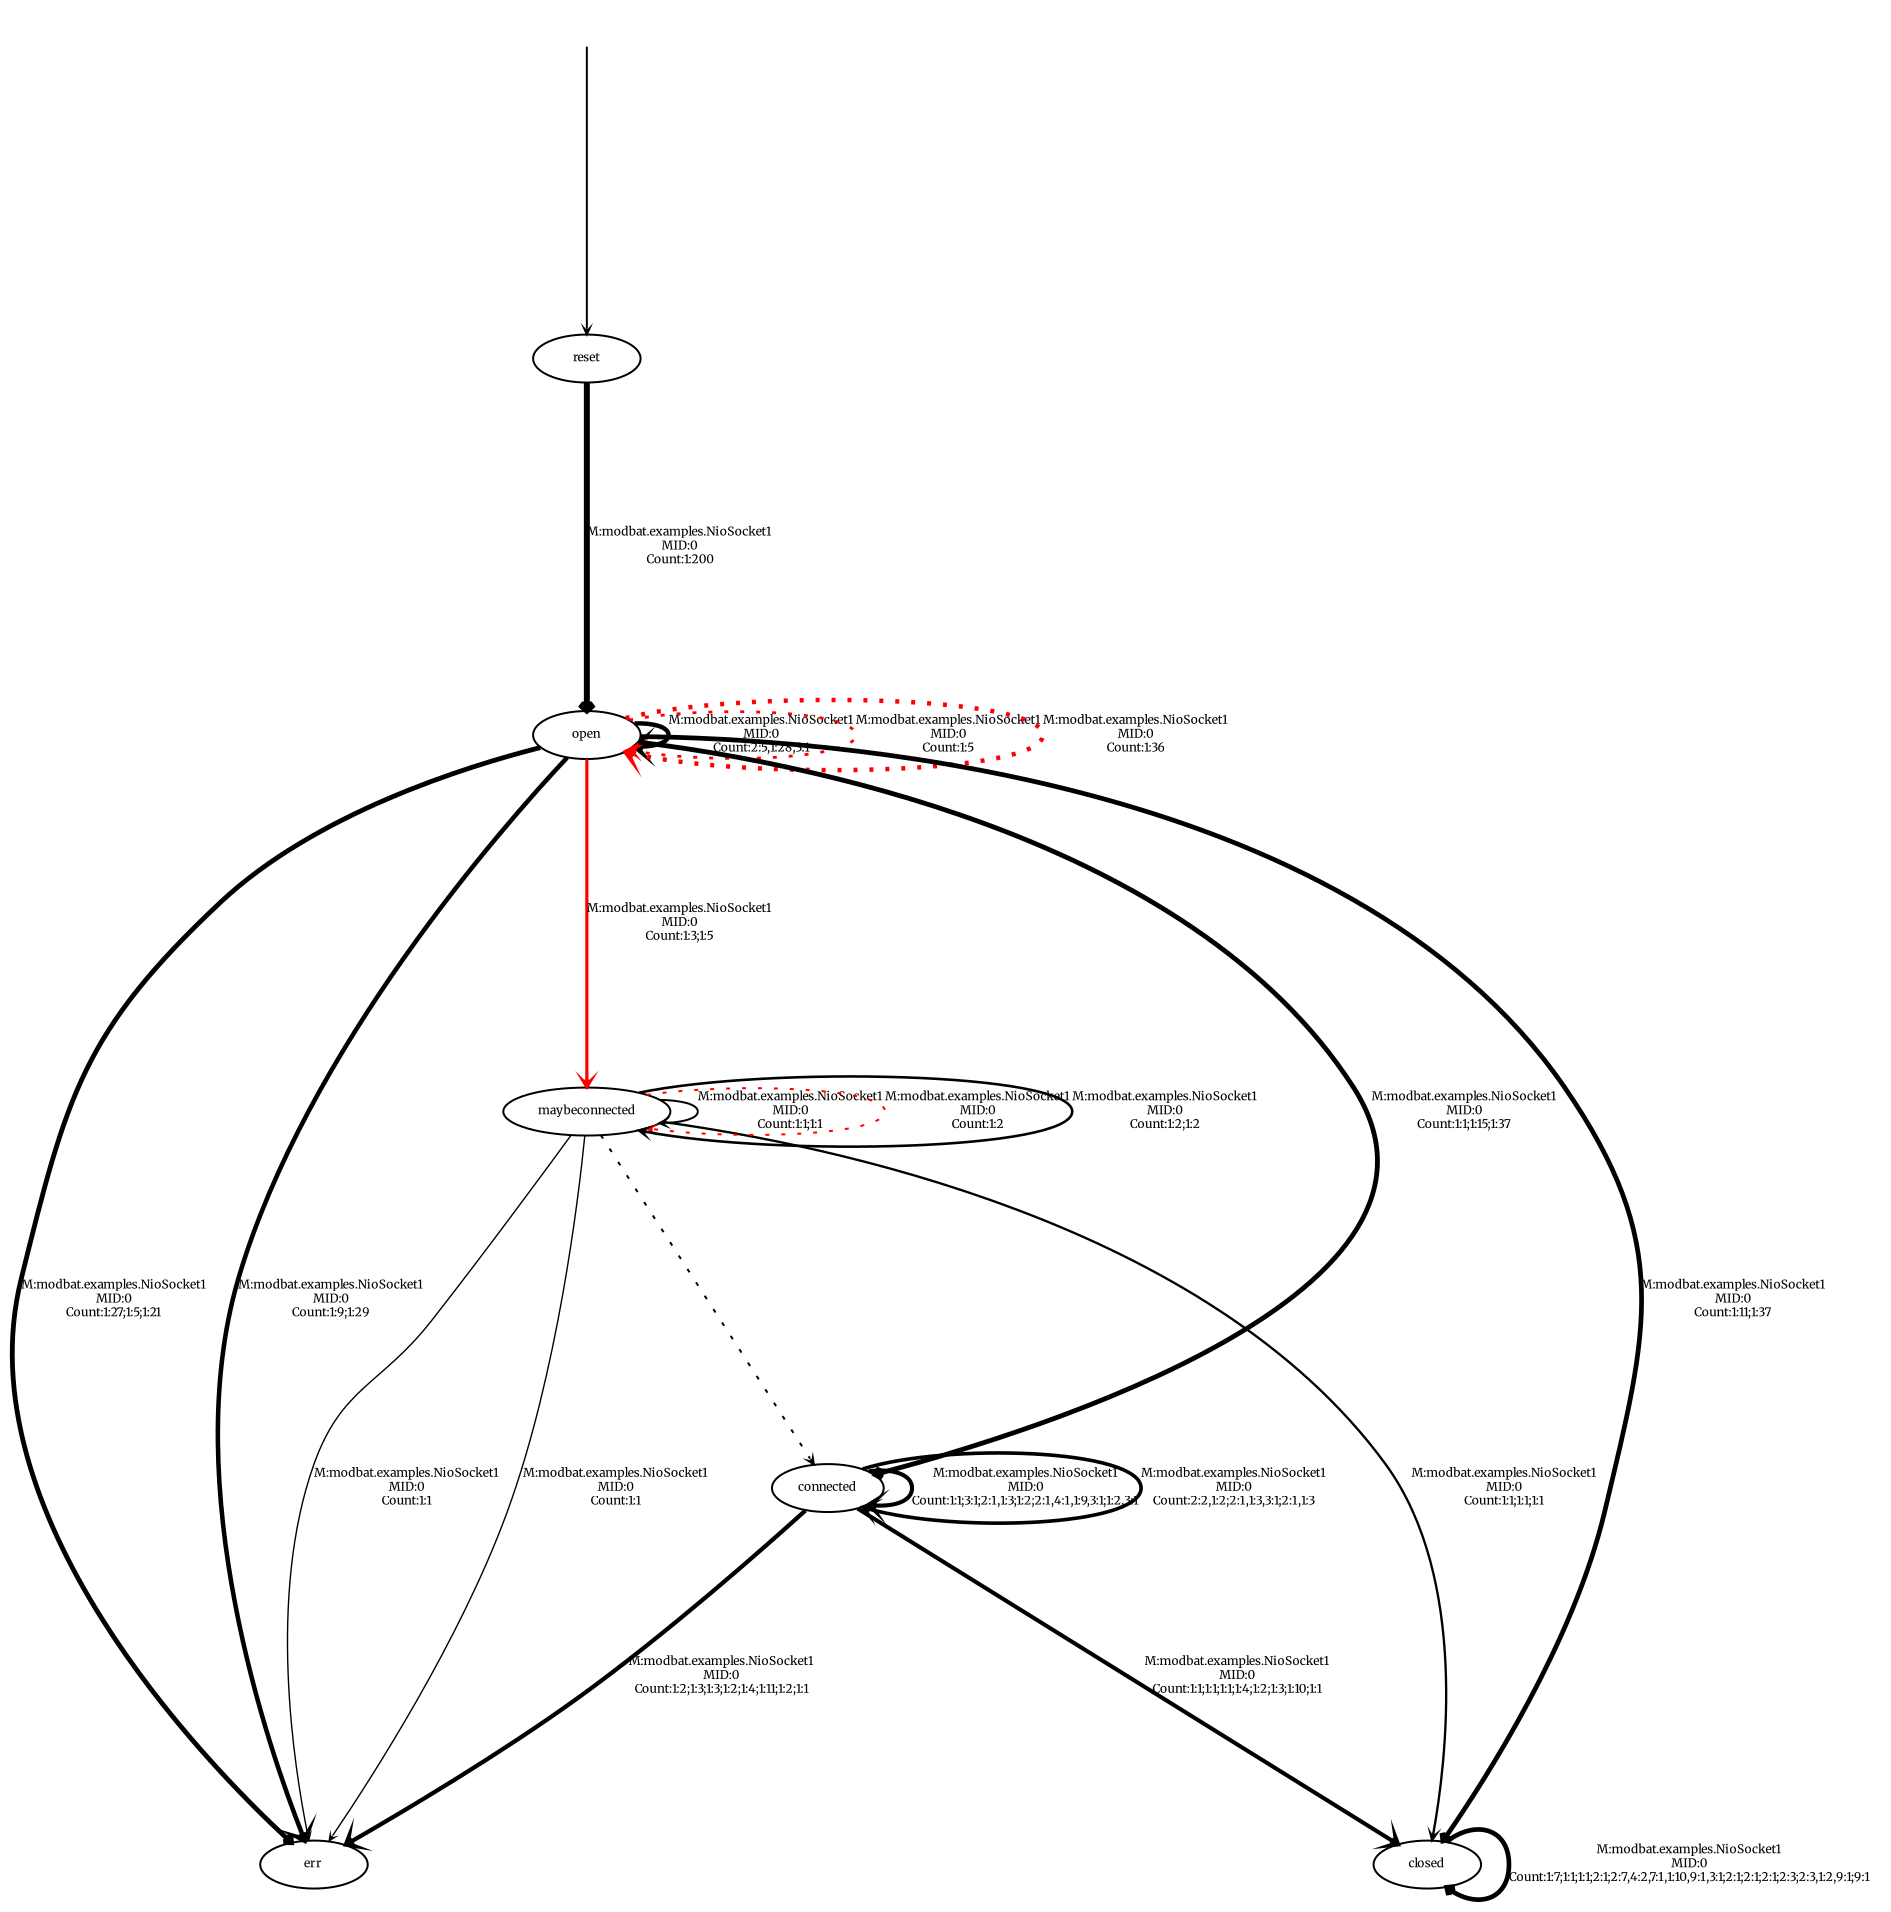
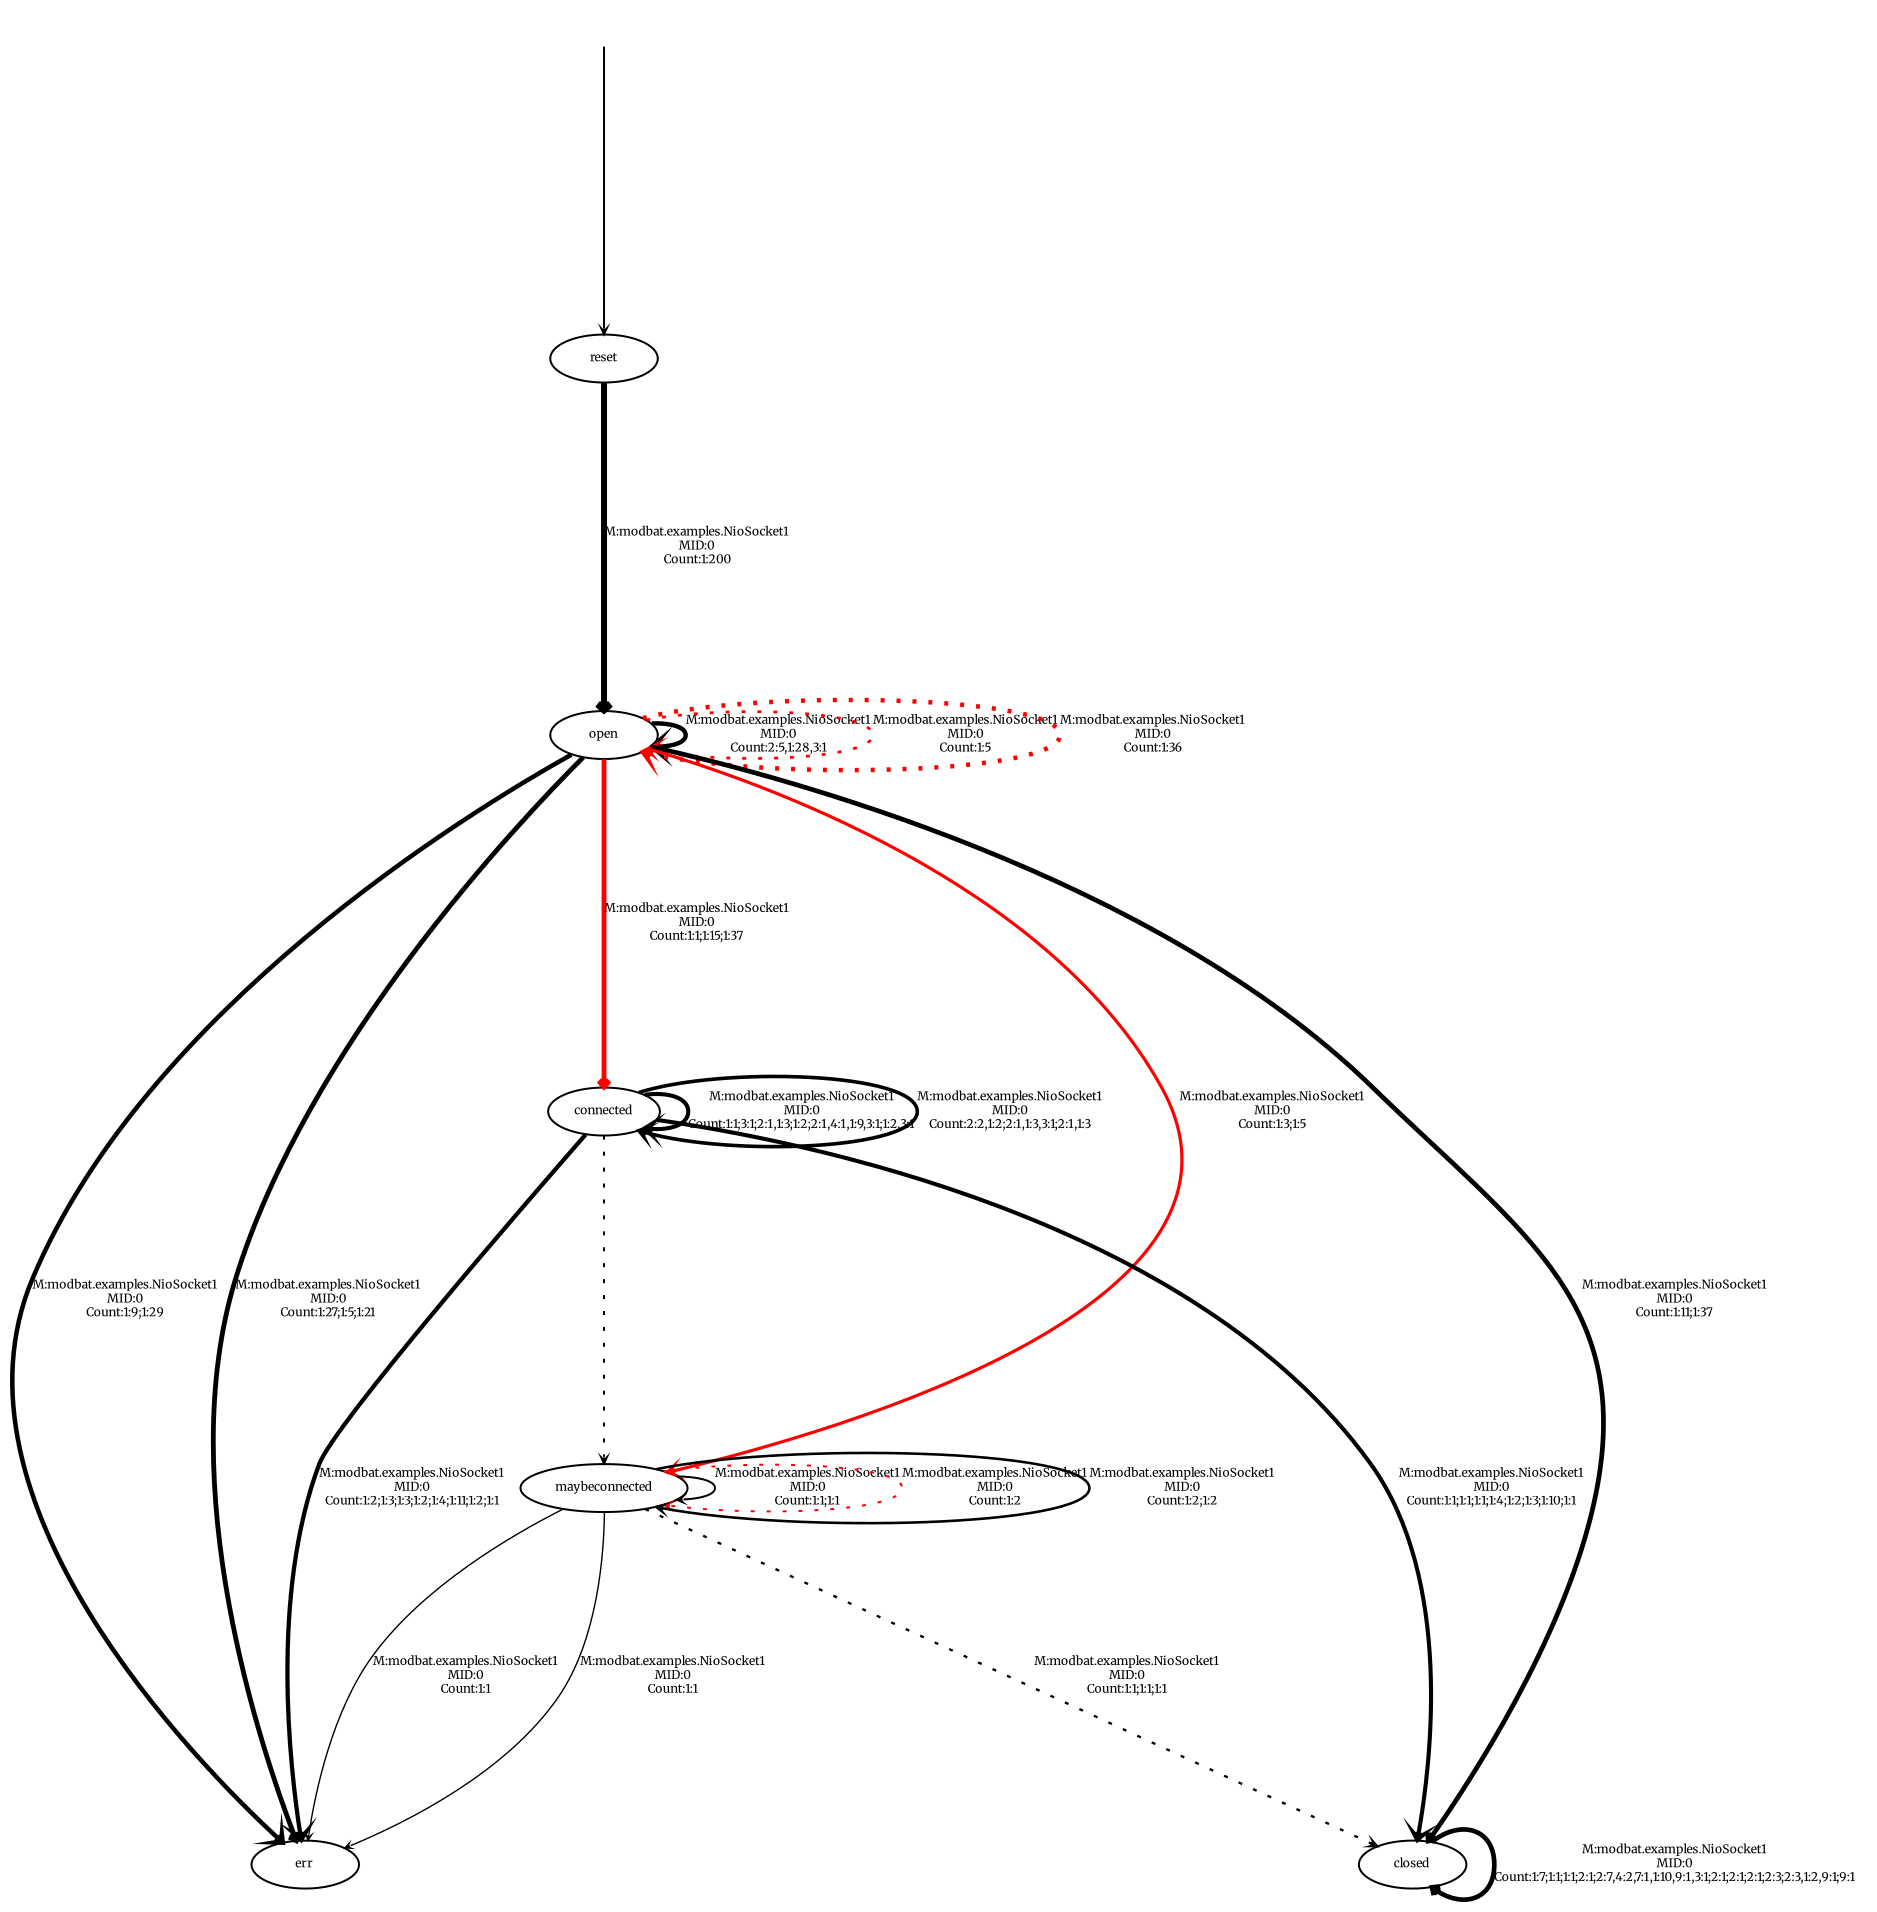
(1314, 1039) -> (604, 920)
(705, 1297) -> (604, 1296)
(1226, 1315) -> (1008, 1676)
